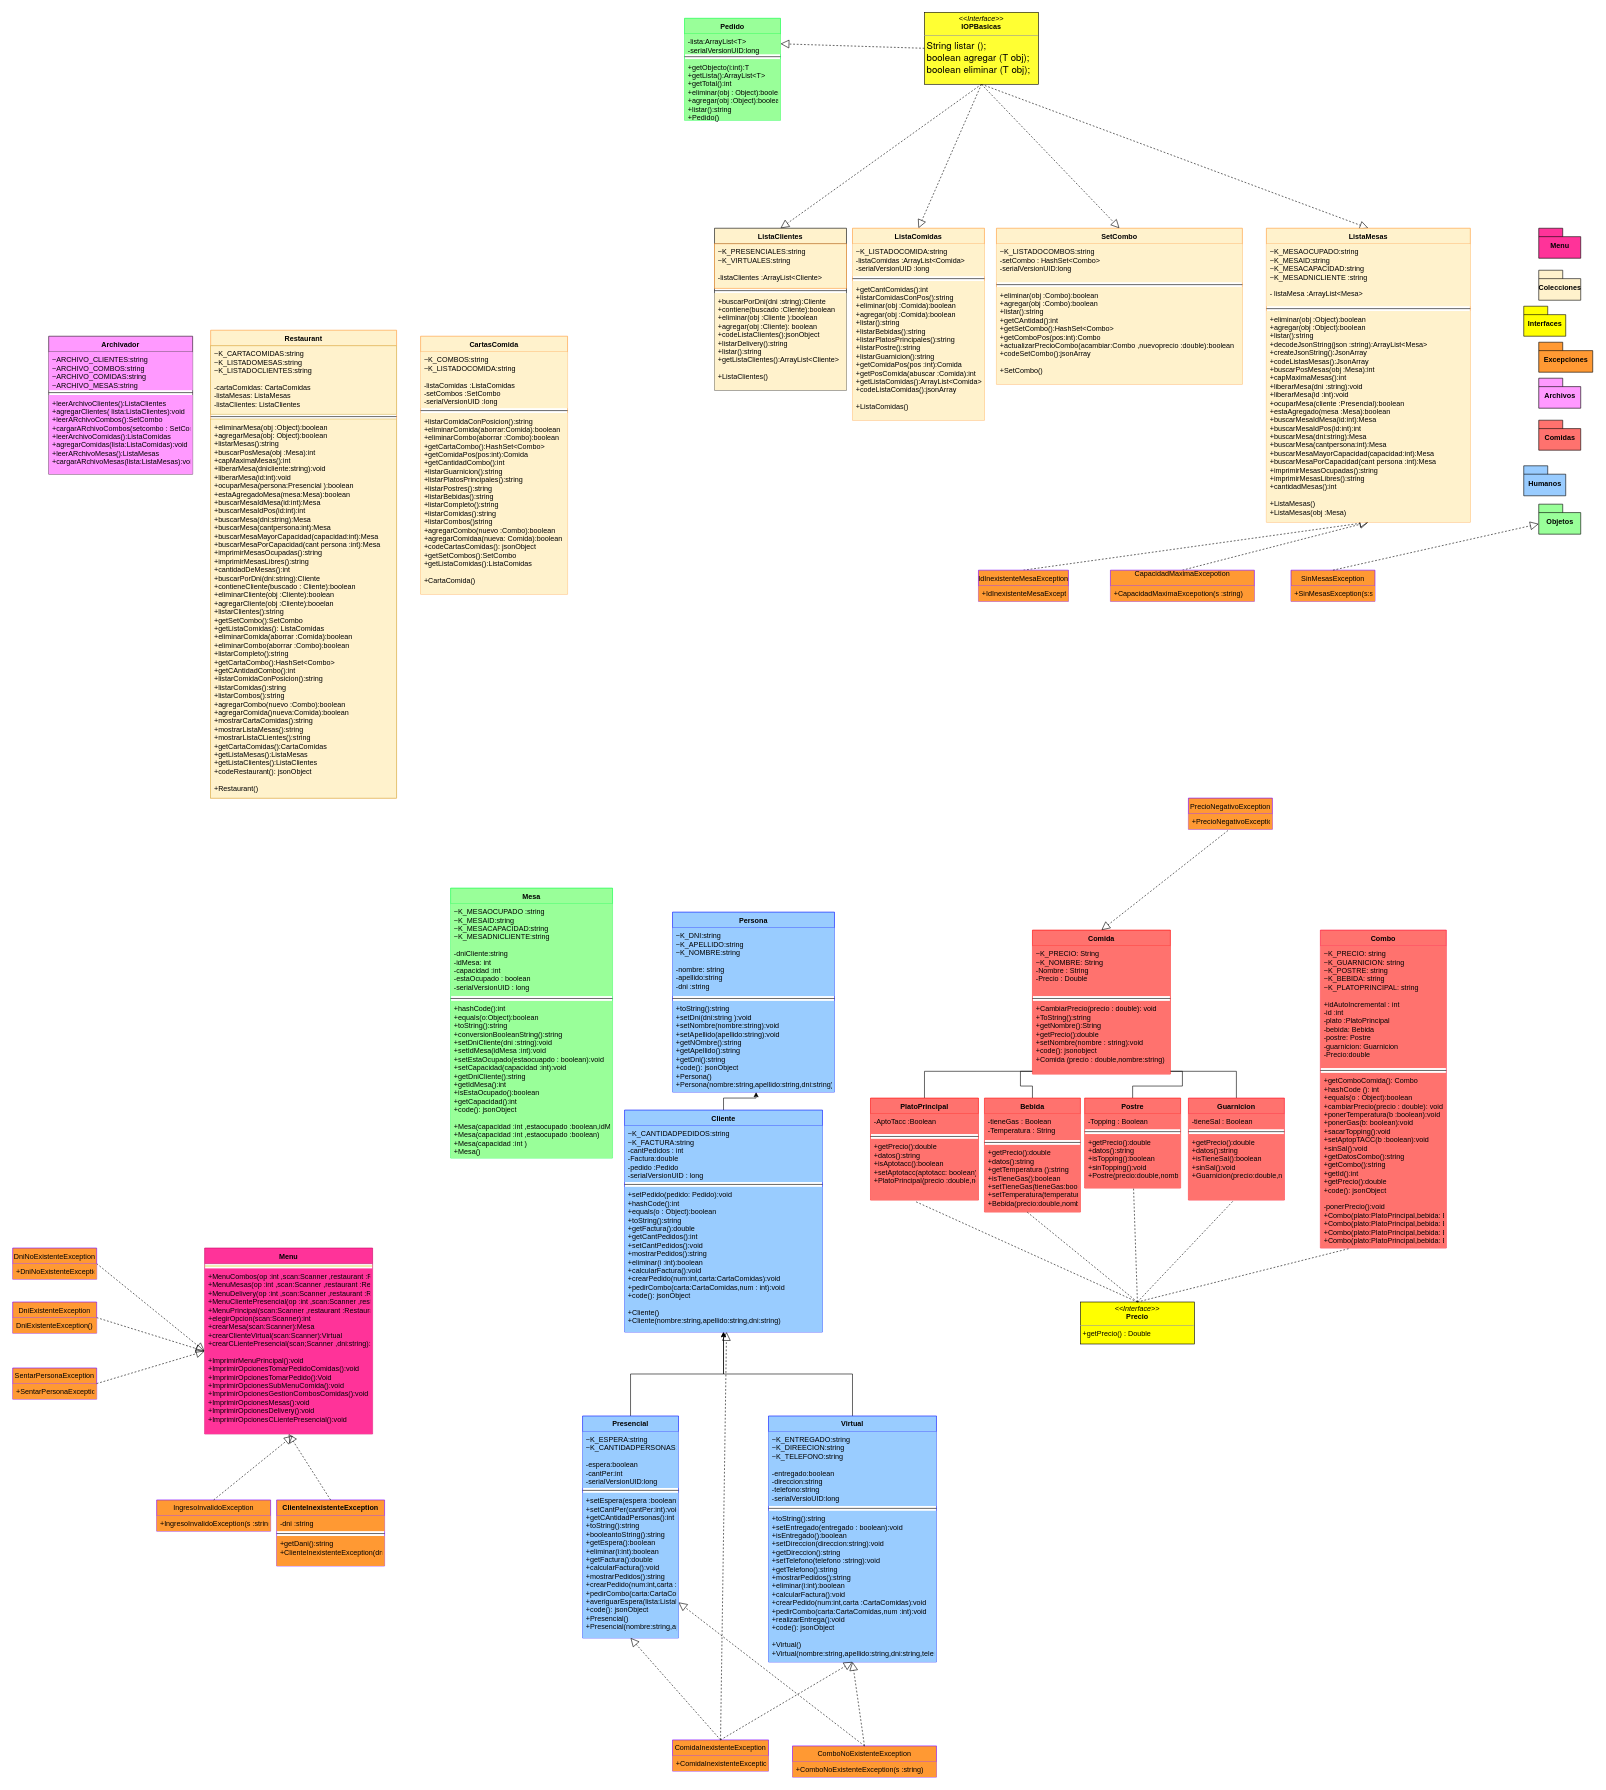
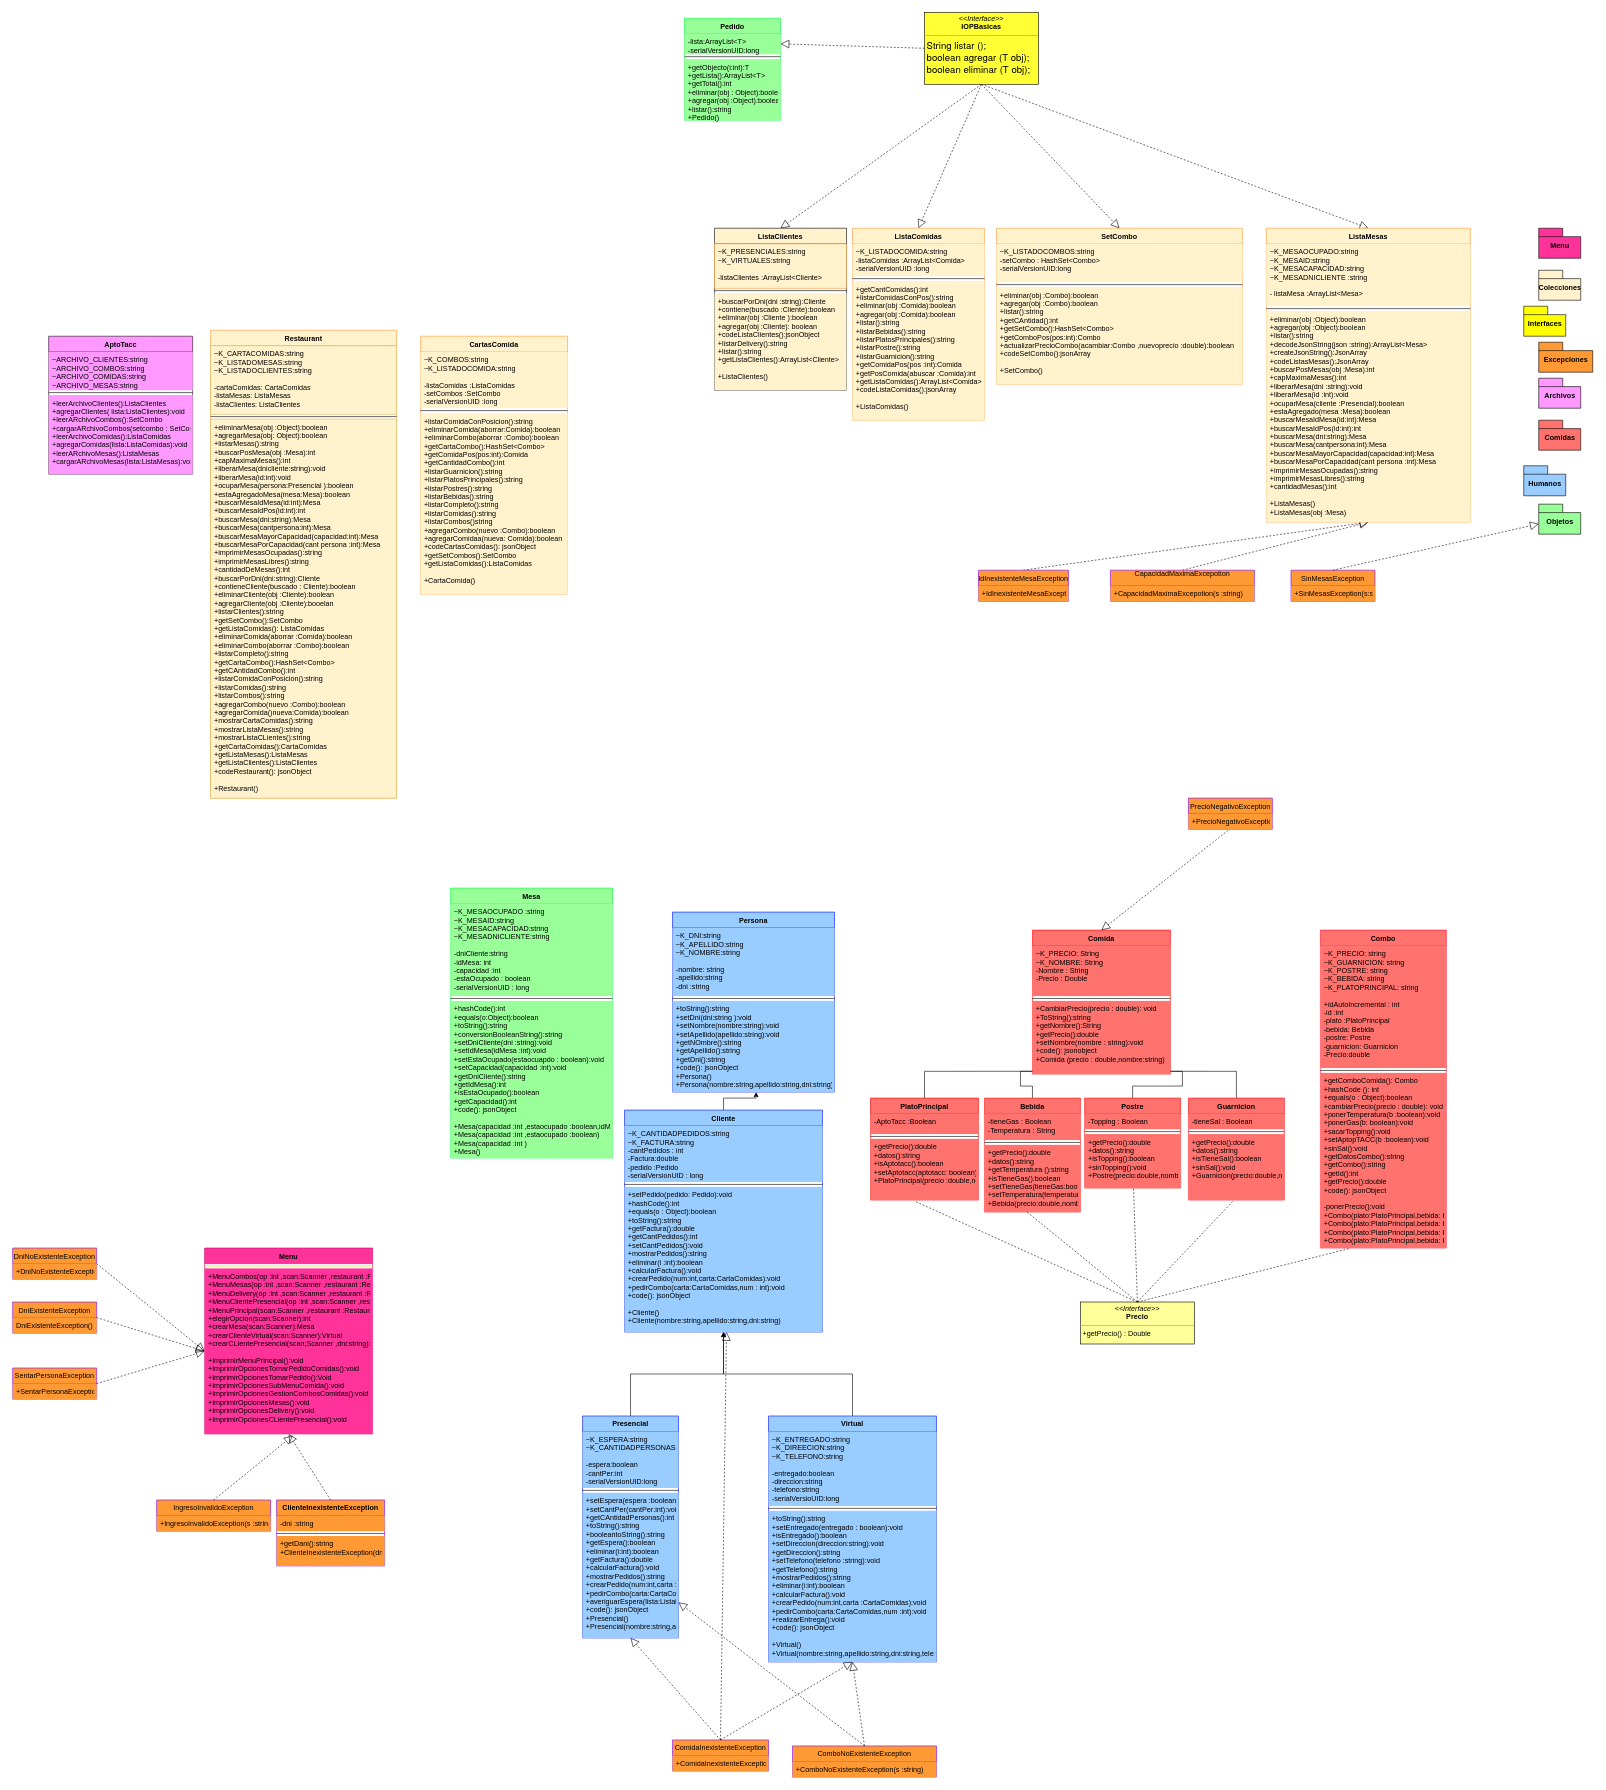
(120, 344) -> (120, 344)
(1137, 1323) -> (1137, 1323)
